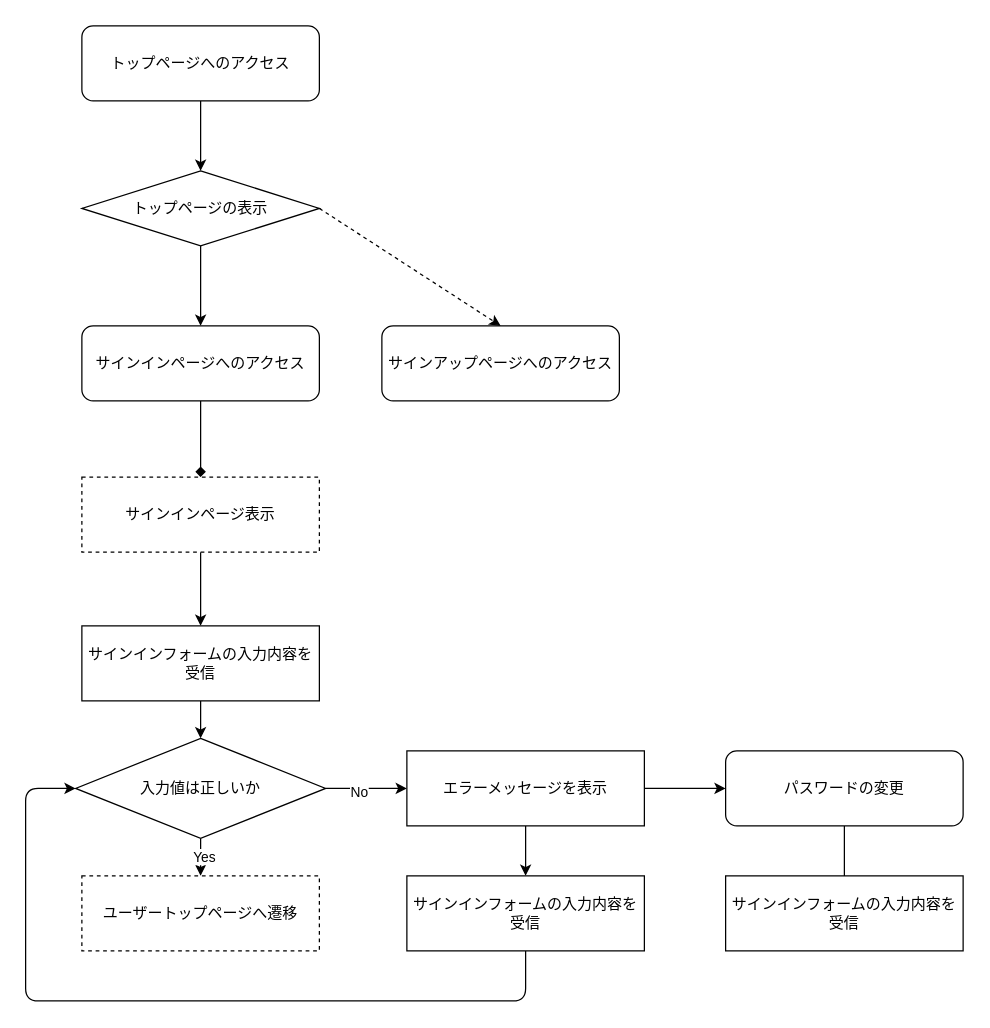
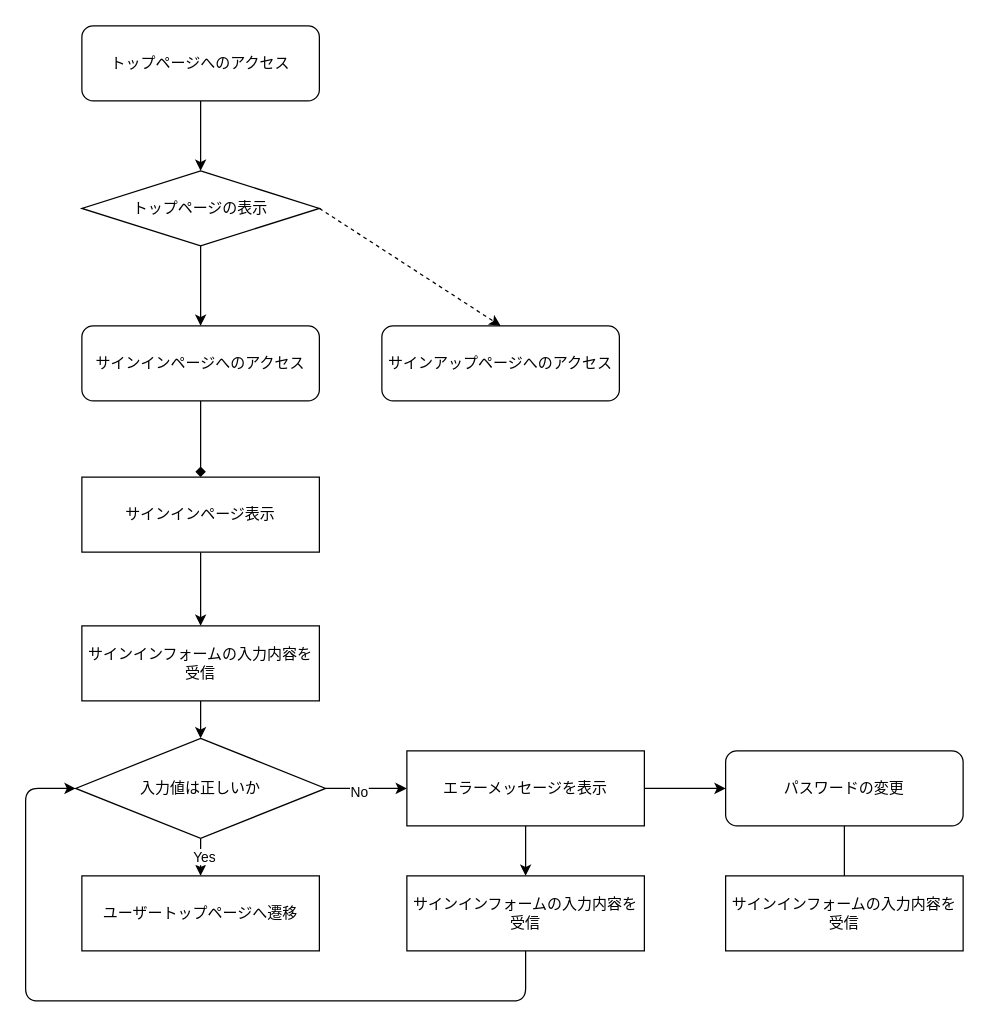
(201, 514) -> (201, 514)
(201, 913) -> (201, 913)
